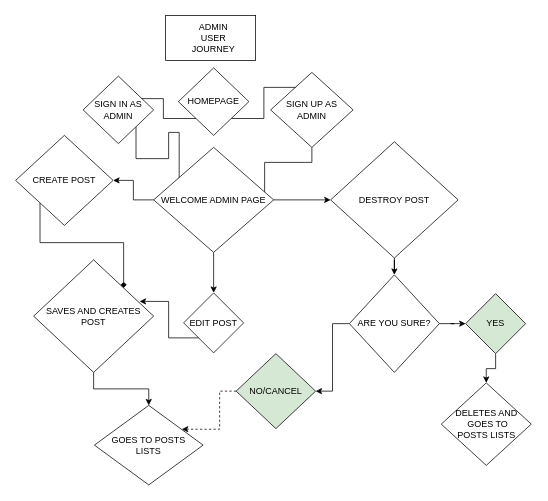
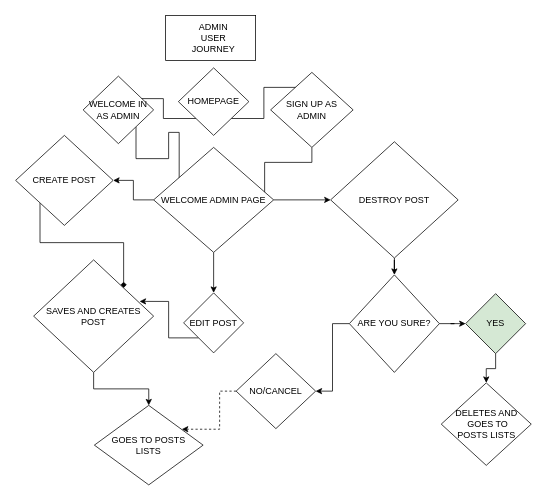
(118, 110) -> (118, 110)
(276, 391) -> (276, 391)
